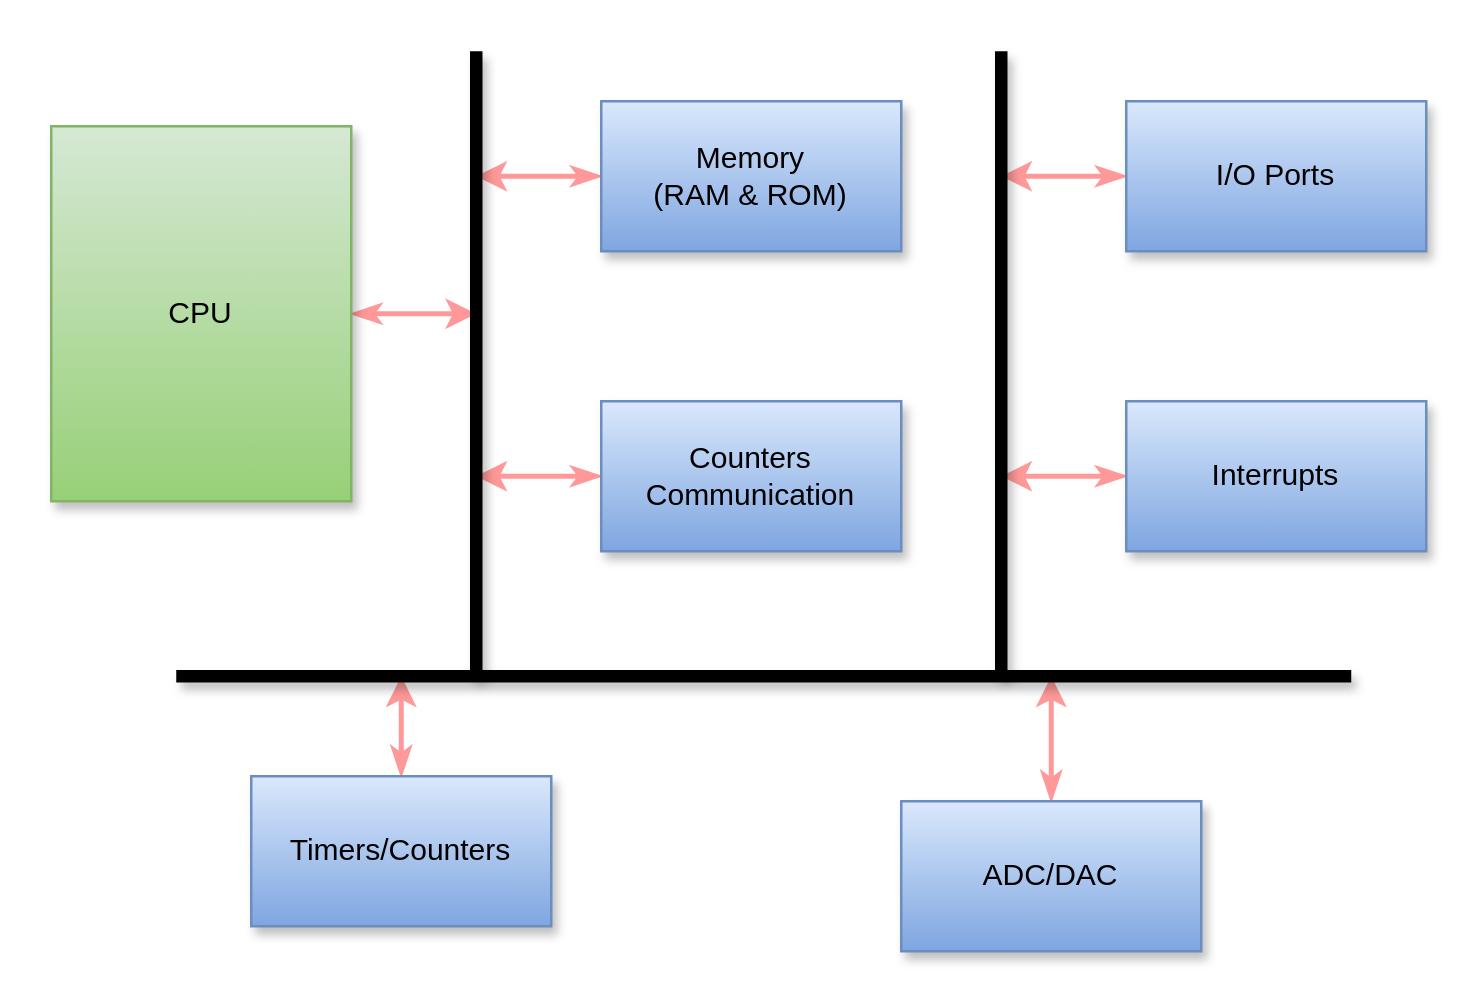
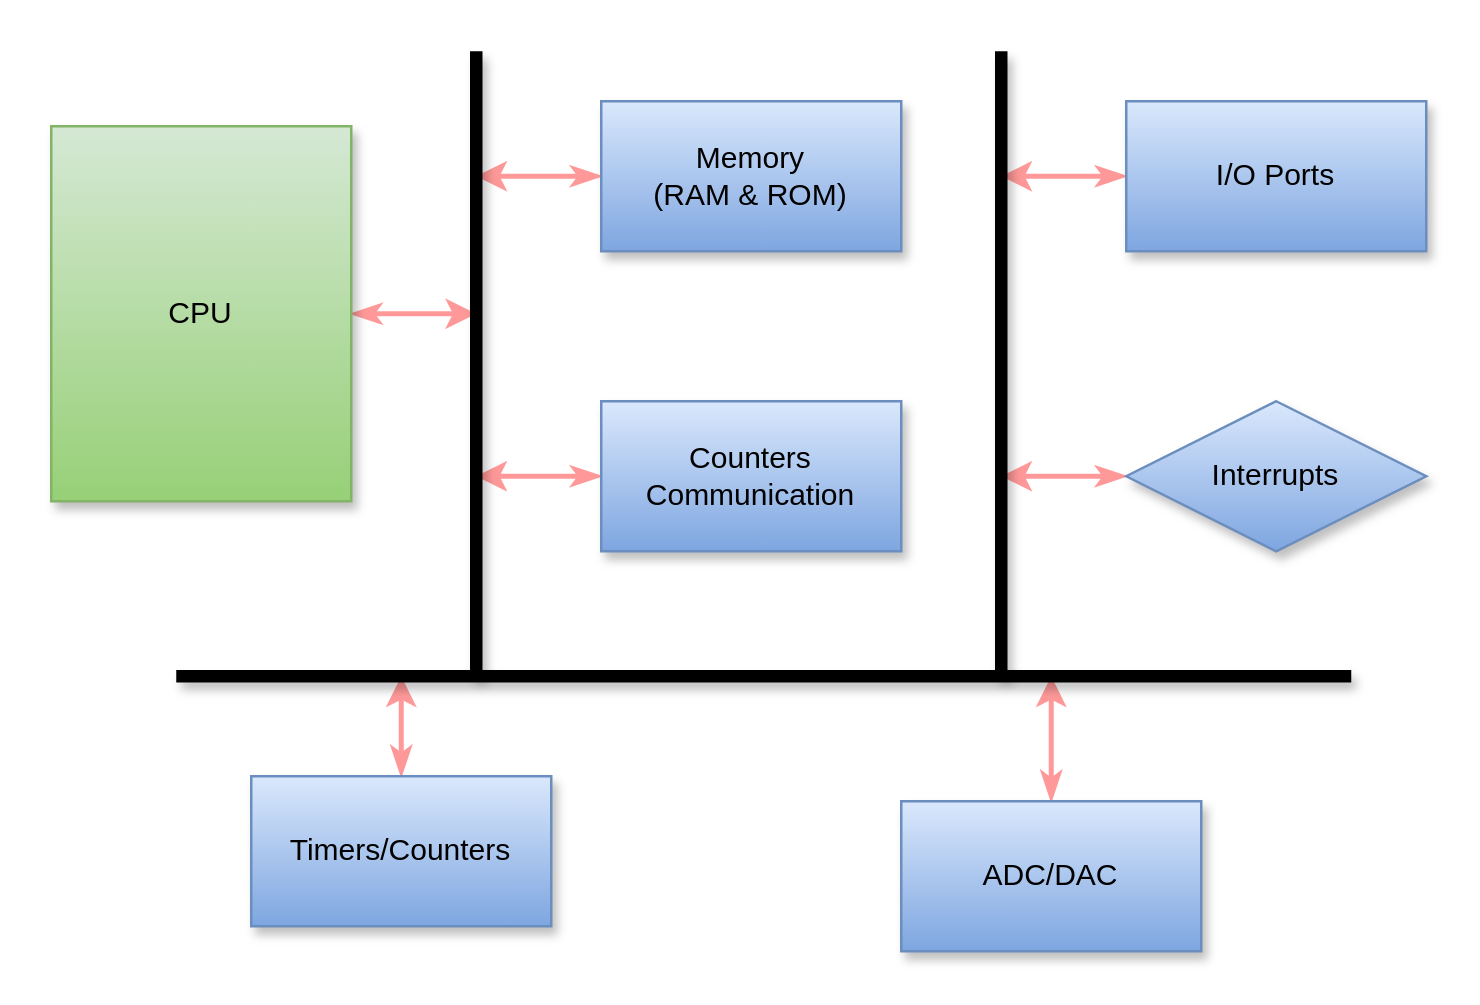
(1276, 476) -> (1276, 476)
